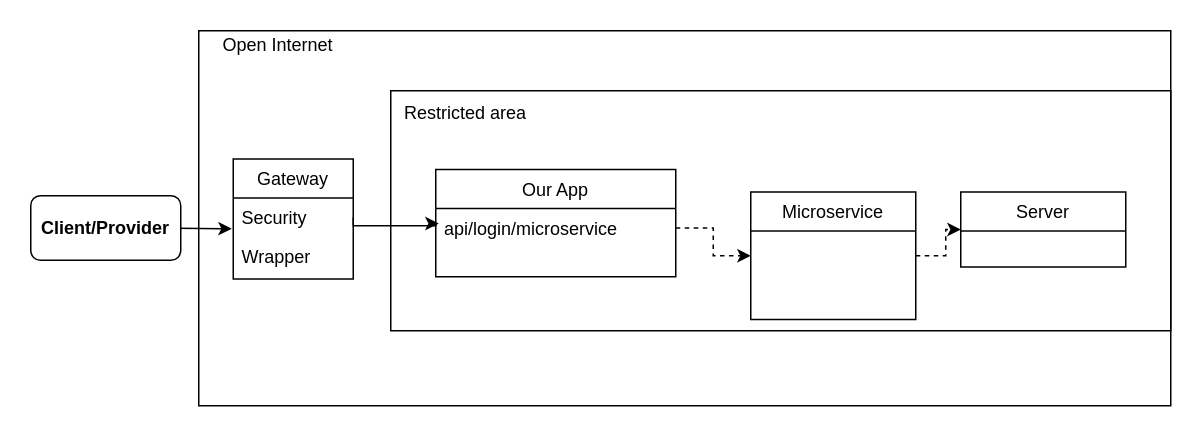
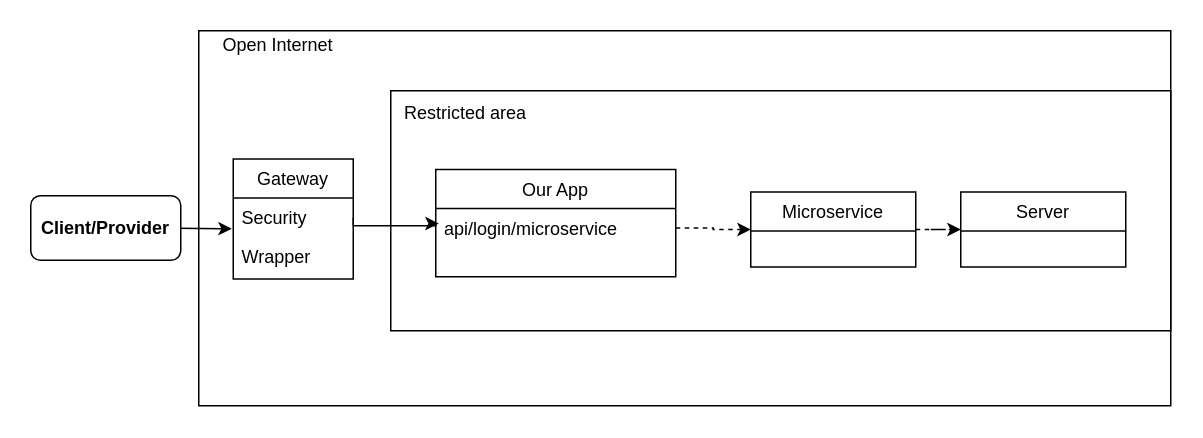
(833, 256) -> (833, 230)
